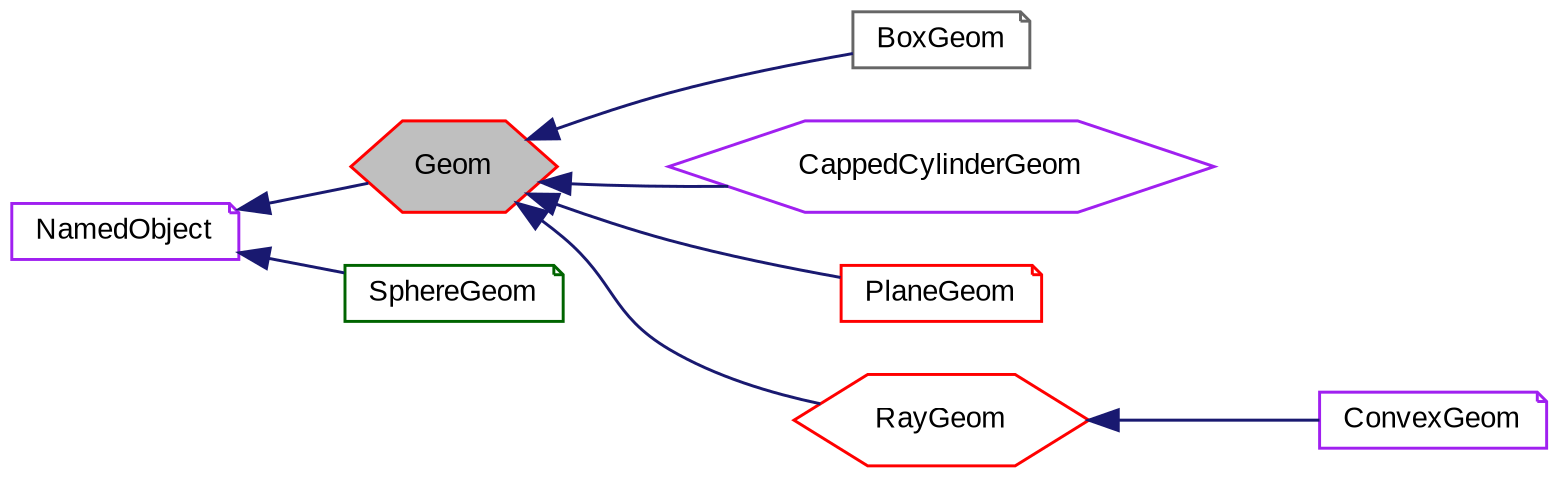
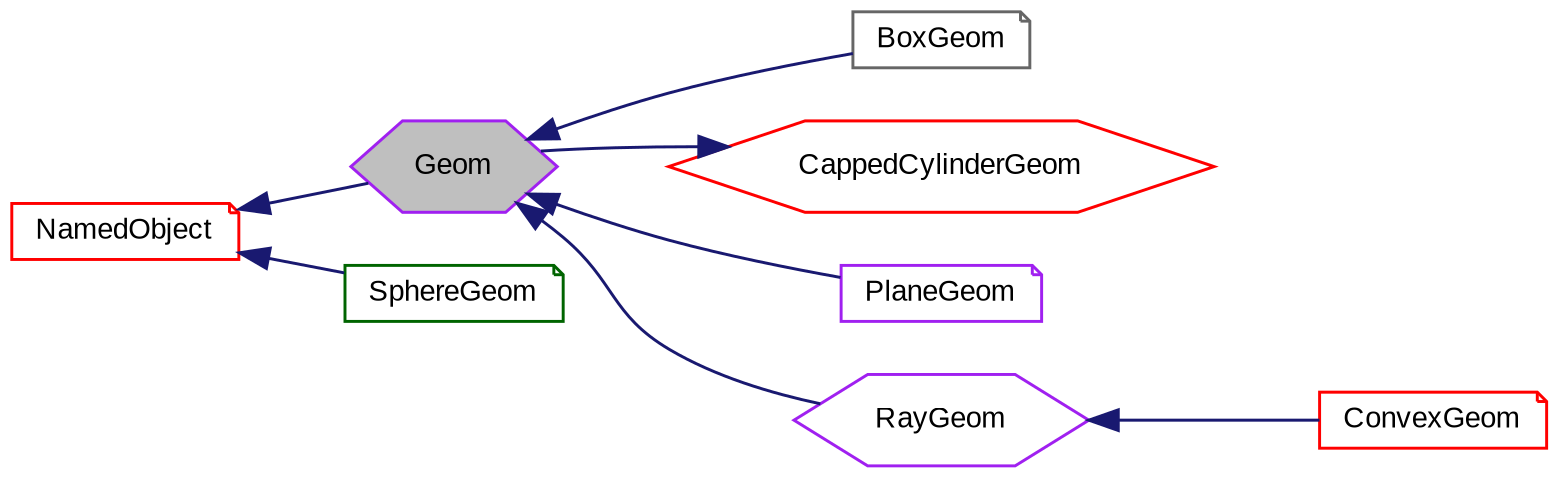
(454, 167) -> (454, 167)
(941, 167) -> (941, 167)
(649, 186) -> (620, 148)
(125, 231) -> (125, 231)
(941, 293) -> (941, 293)
(941, 420) -> (941, 420)
(1433, 420) -> (1433, 420)
